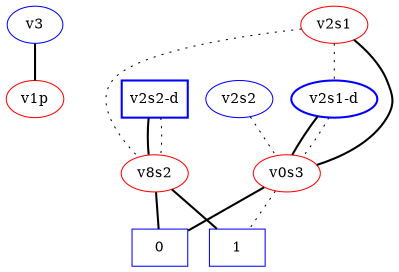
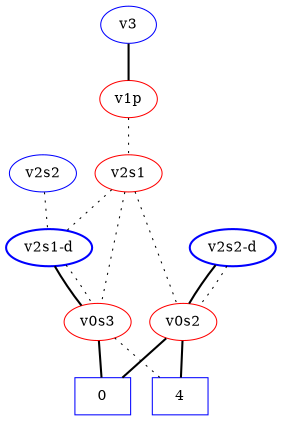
(155, 99) -> (233, 248)
(388, 115) -> (113, 248)
none -> (129, 136)
(263, 136) -> (46, 211)
(155, 173) -> (183, 322)
(237, 248) -> (180, 396)
